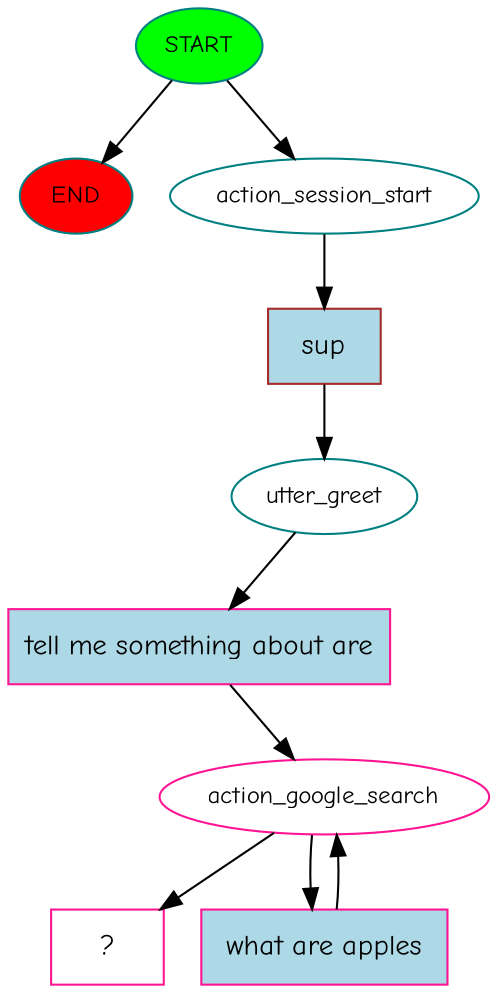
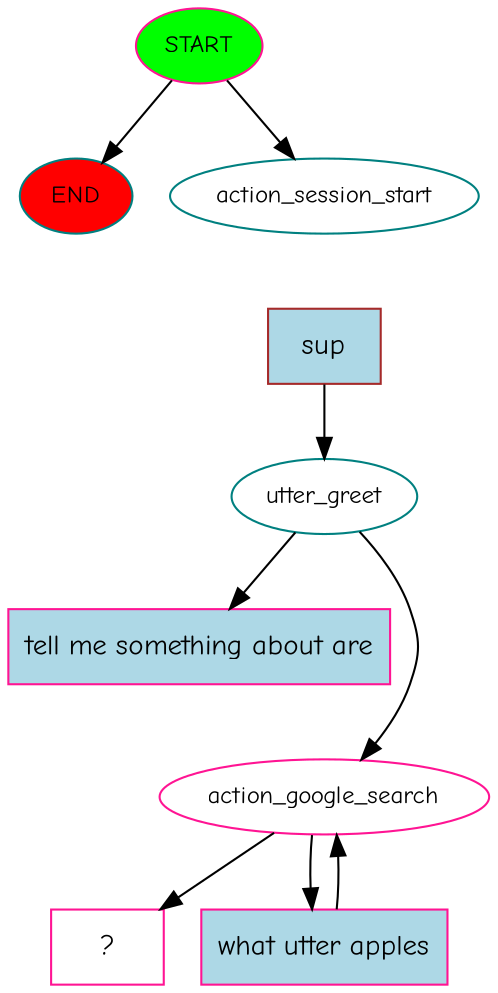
(199, 46) -> (199, 46)
(324, 261) -> none
(255, 714) -> (417, 635)
(324, 947) -> (324, 947)
